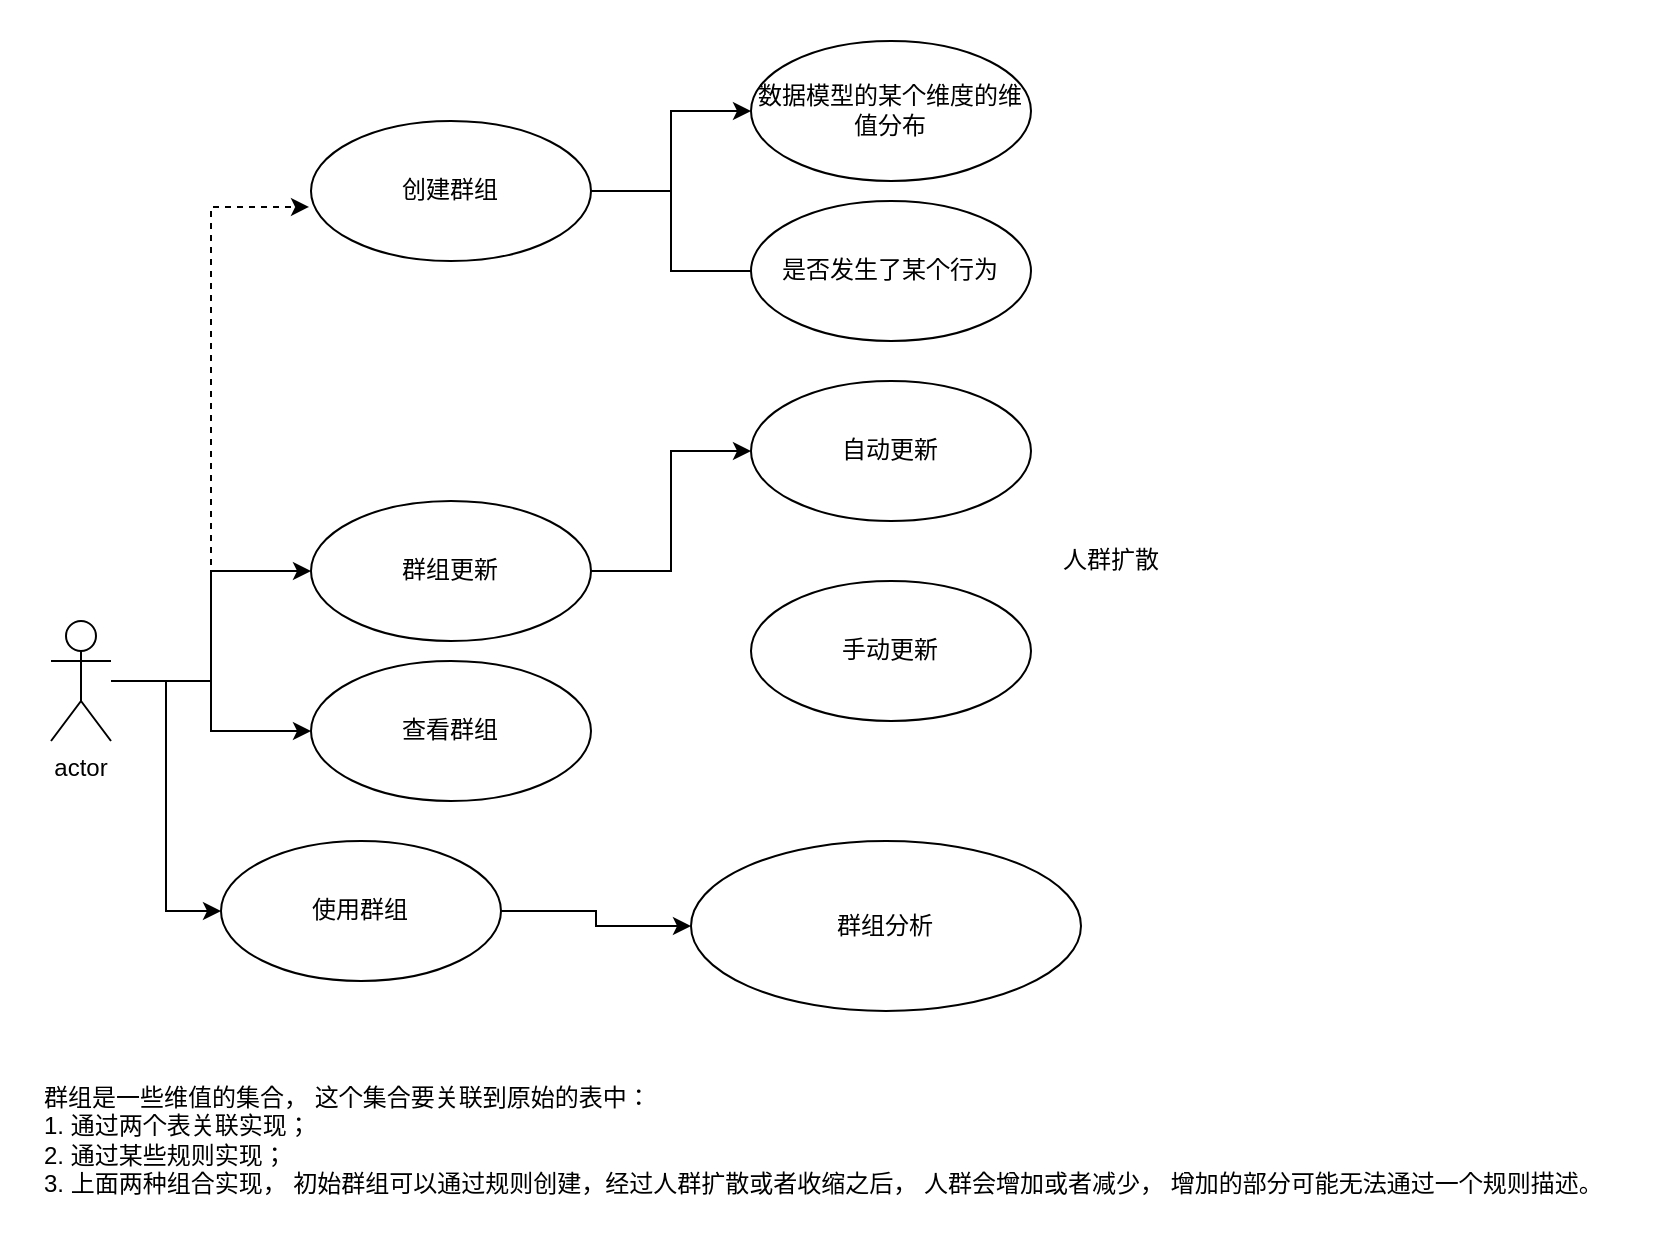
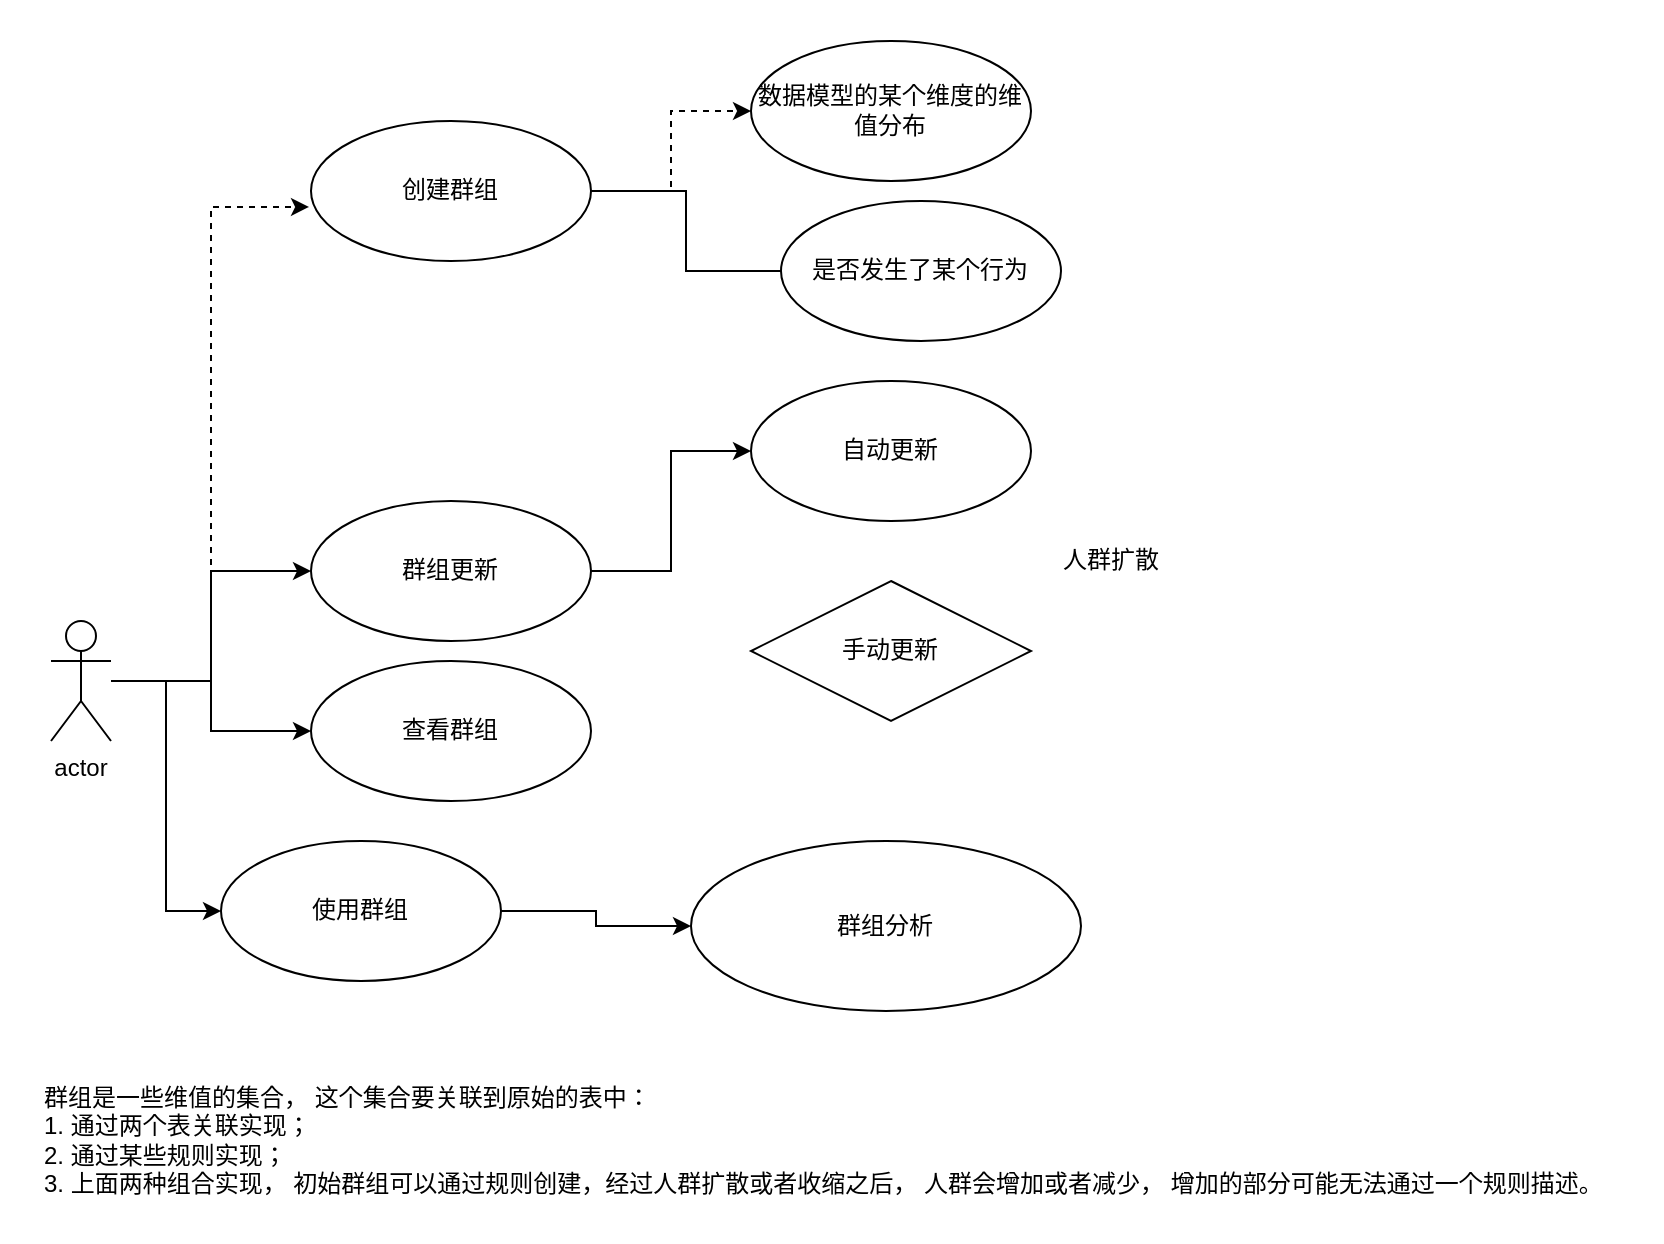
(671, 116) -> (671, 116)
(891, 271) -> (921, 271)
(891, 651) -> (891, 651)
